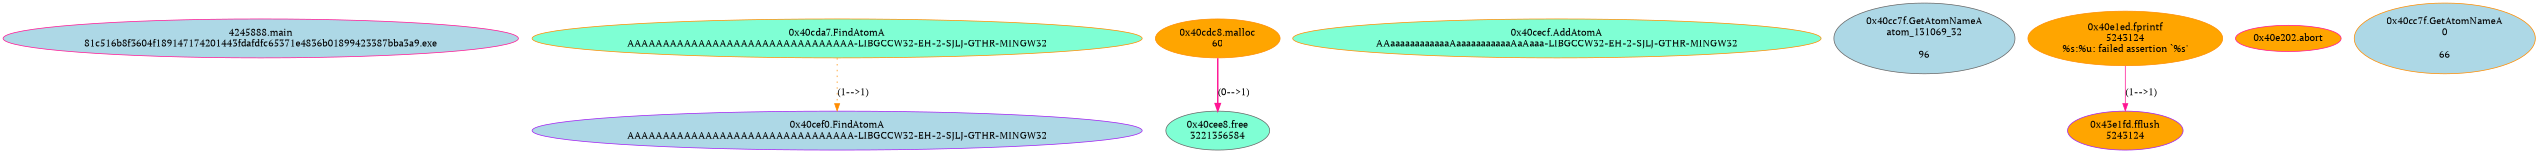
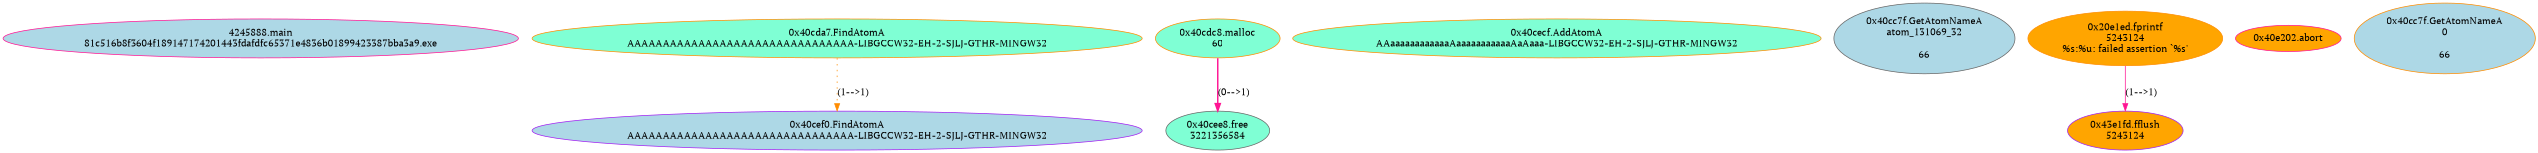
(1218, 38) -> (1218, 38)
(1924, 38) -> (1924, 38)
(2125, 38) -> (2125, 38)
